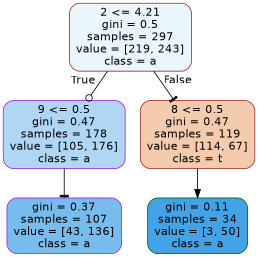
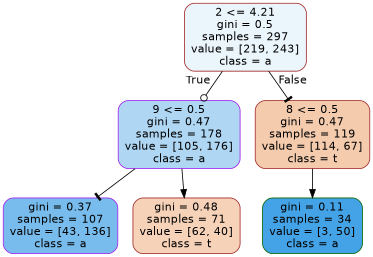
none -> (187, 226)
